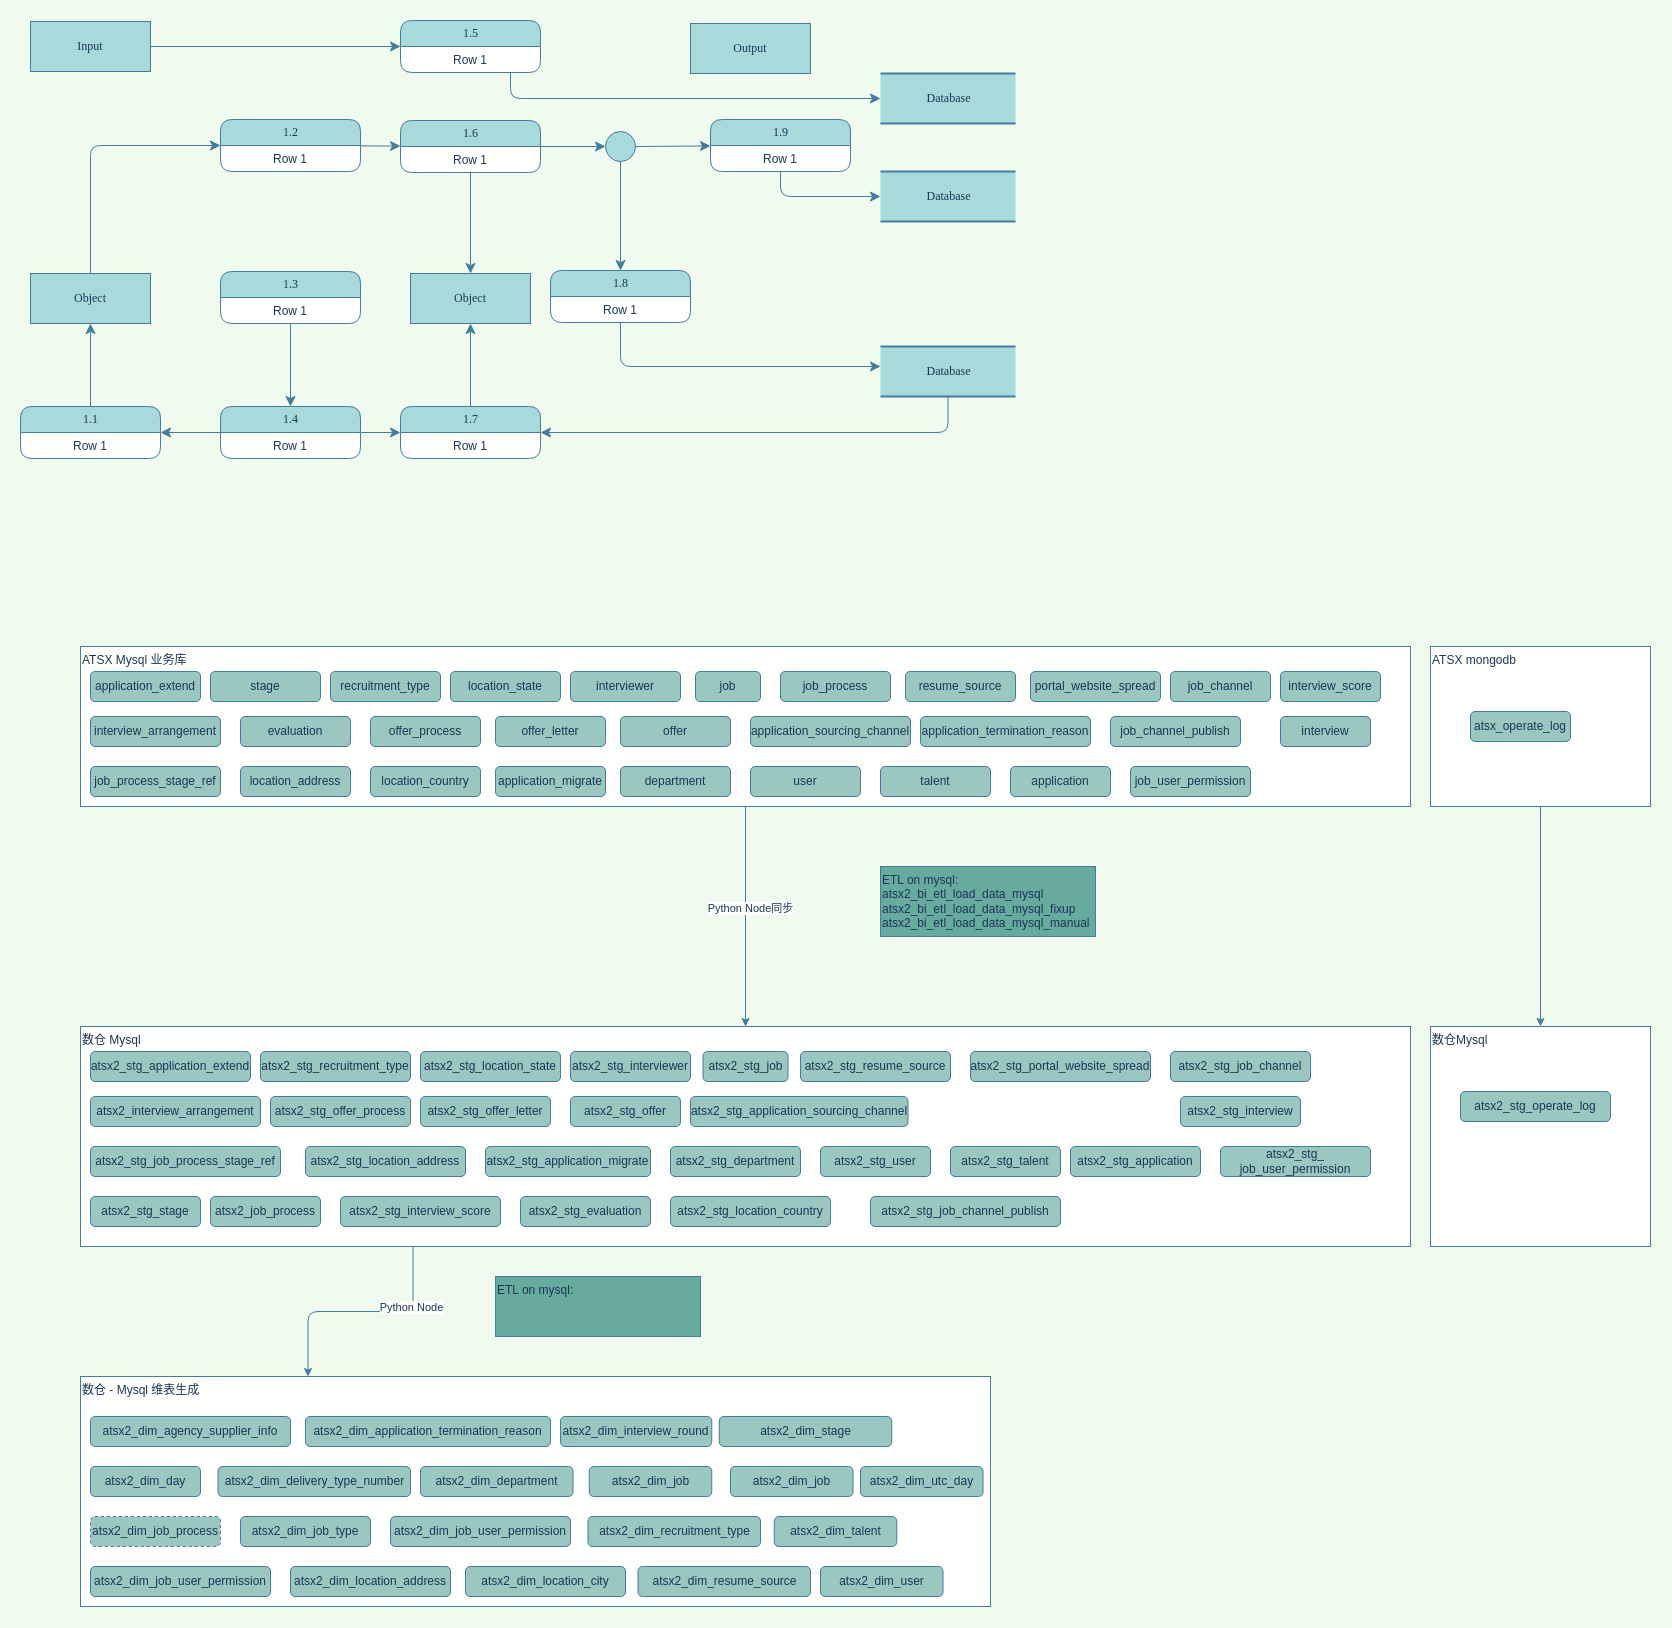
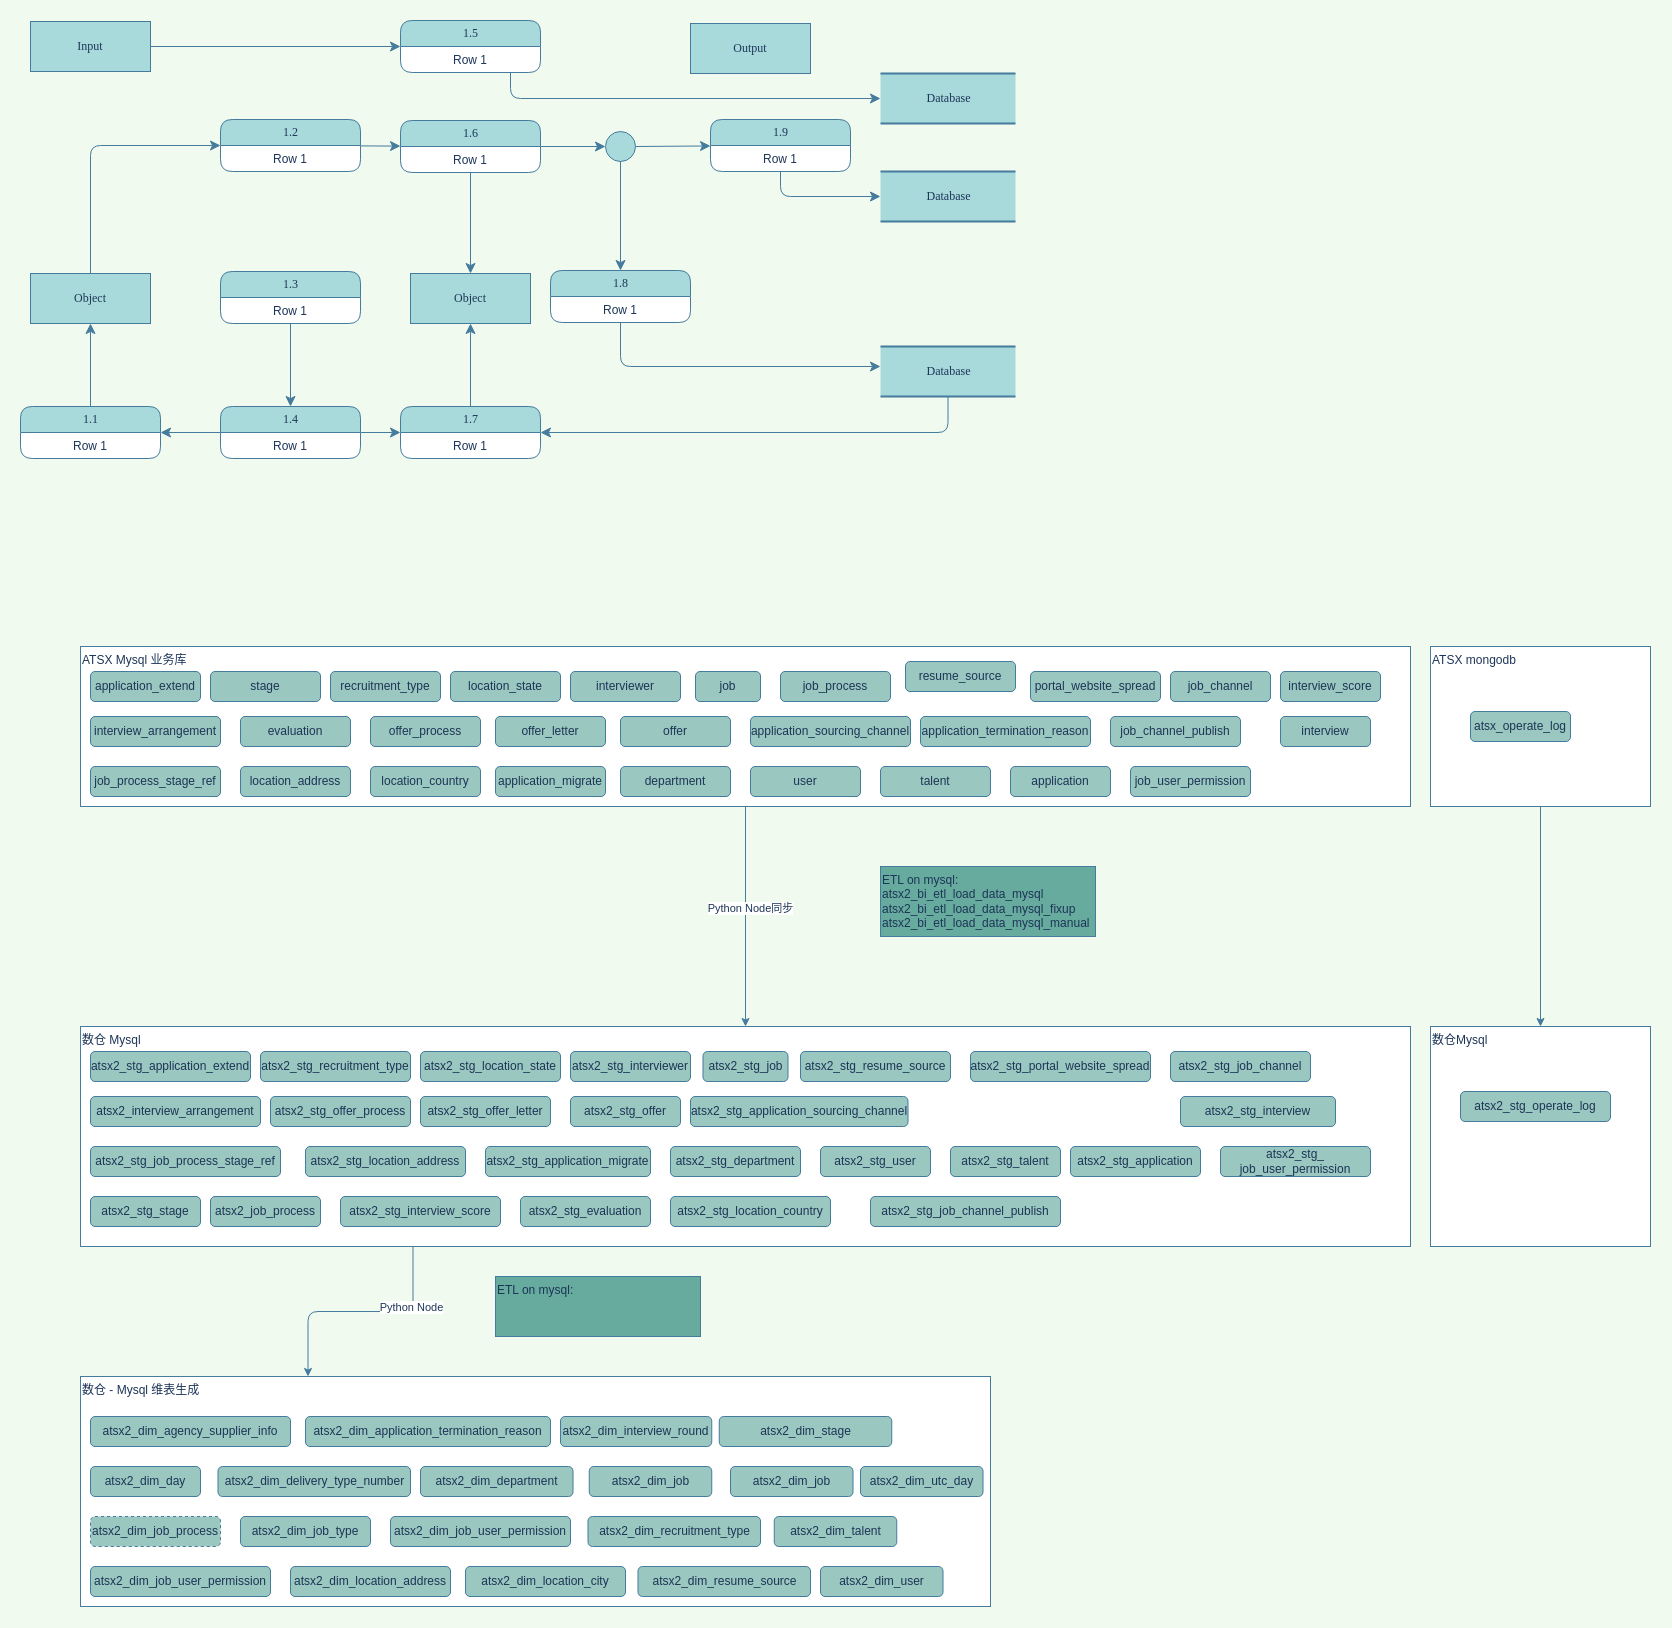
(961, 687) -> (961, 677)
(1241, 1112) -> (1258, 1112)
